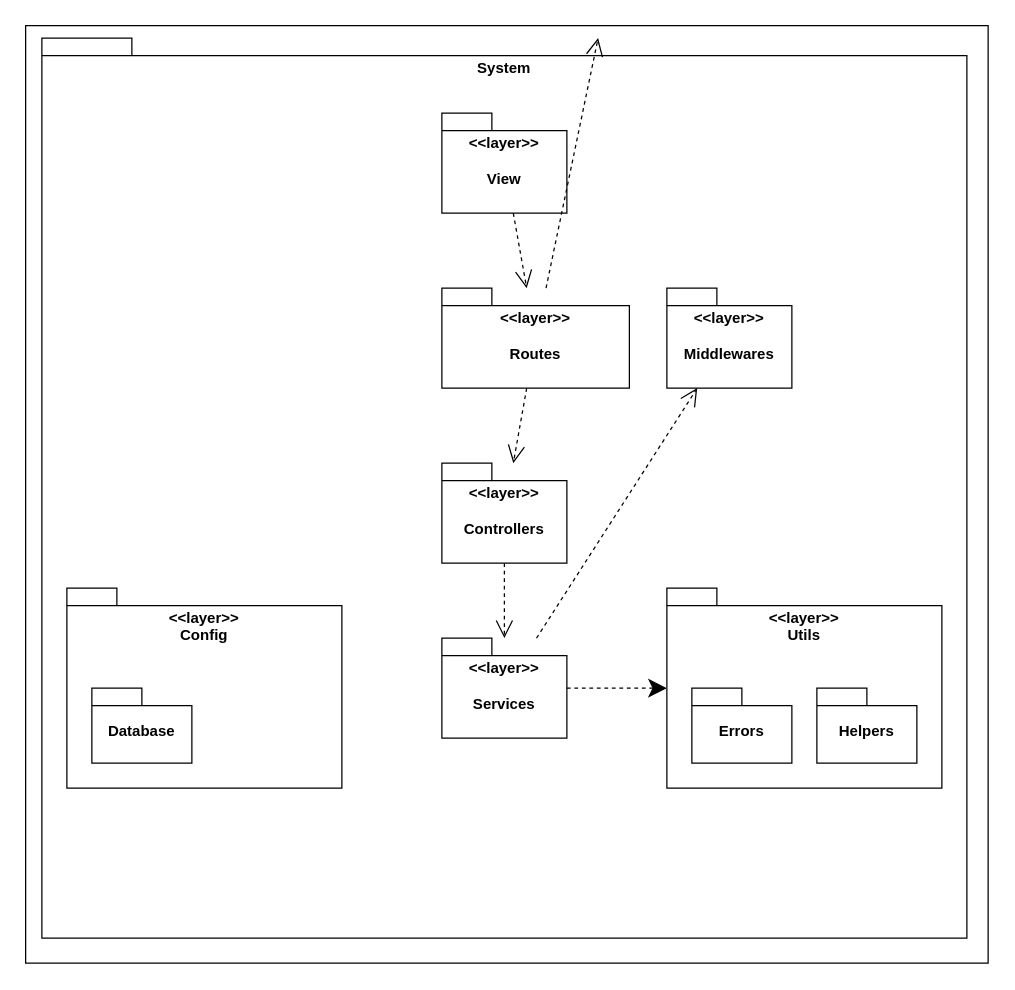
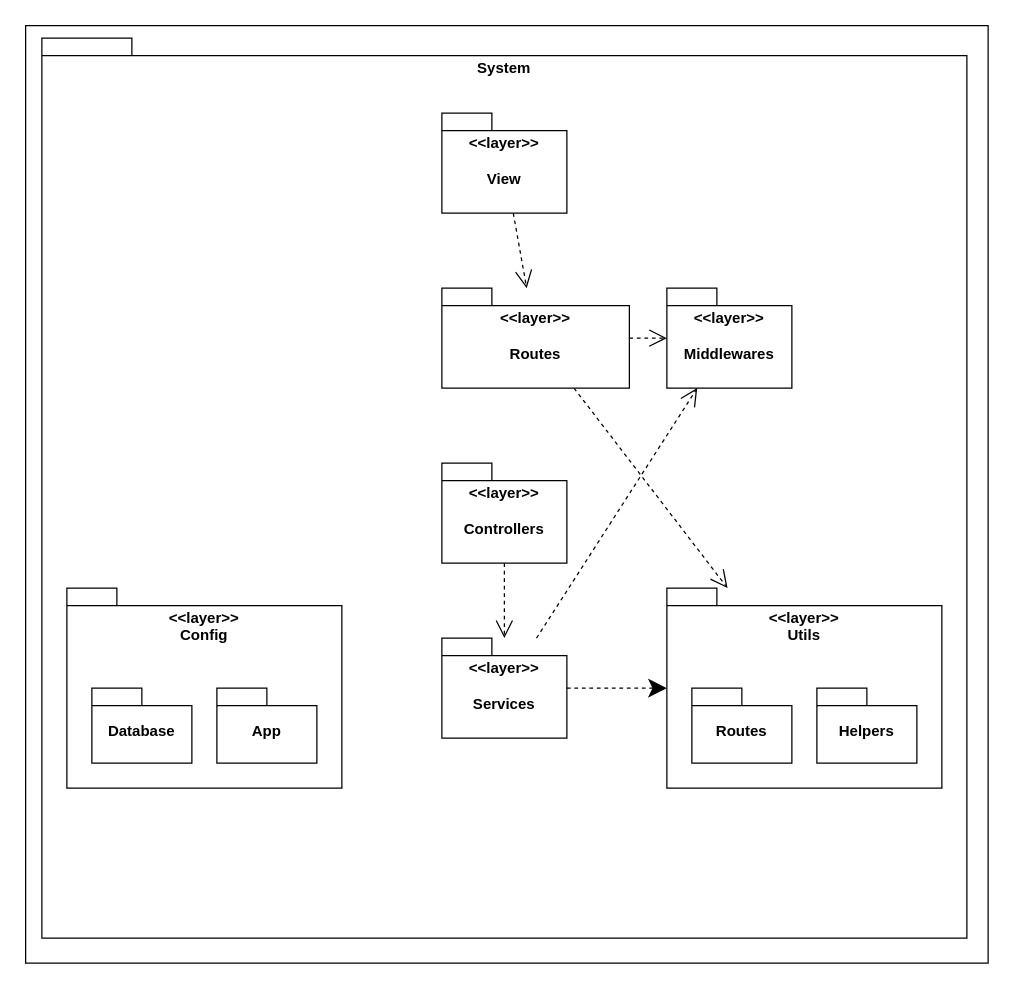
(583, 112) -> (647, 338)
(520, 424) -> (650, 487)
none -> (267, 726)
(742, 732) -> (742, 732)
